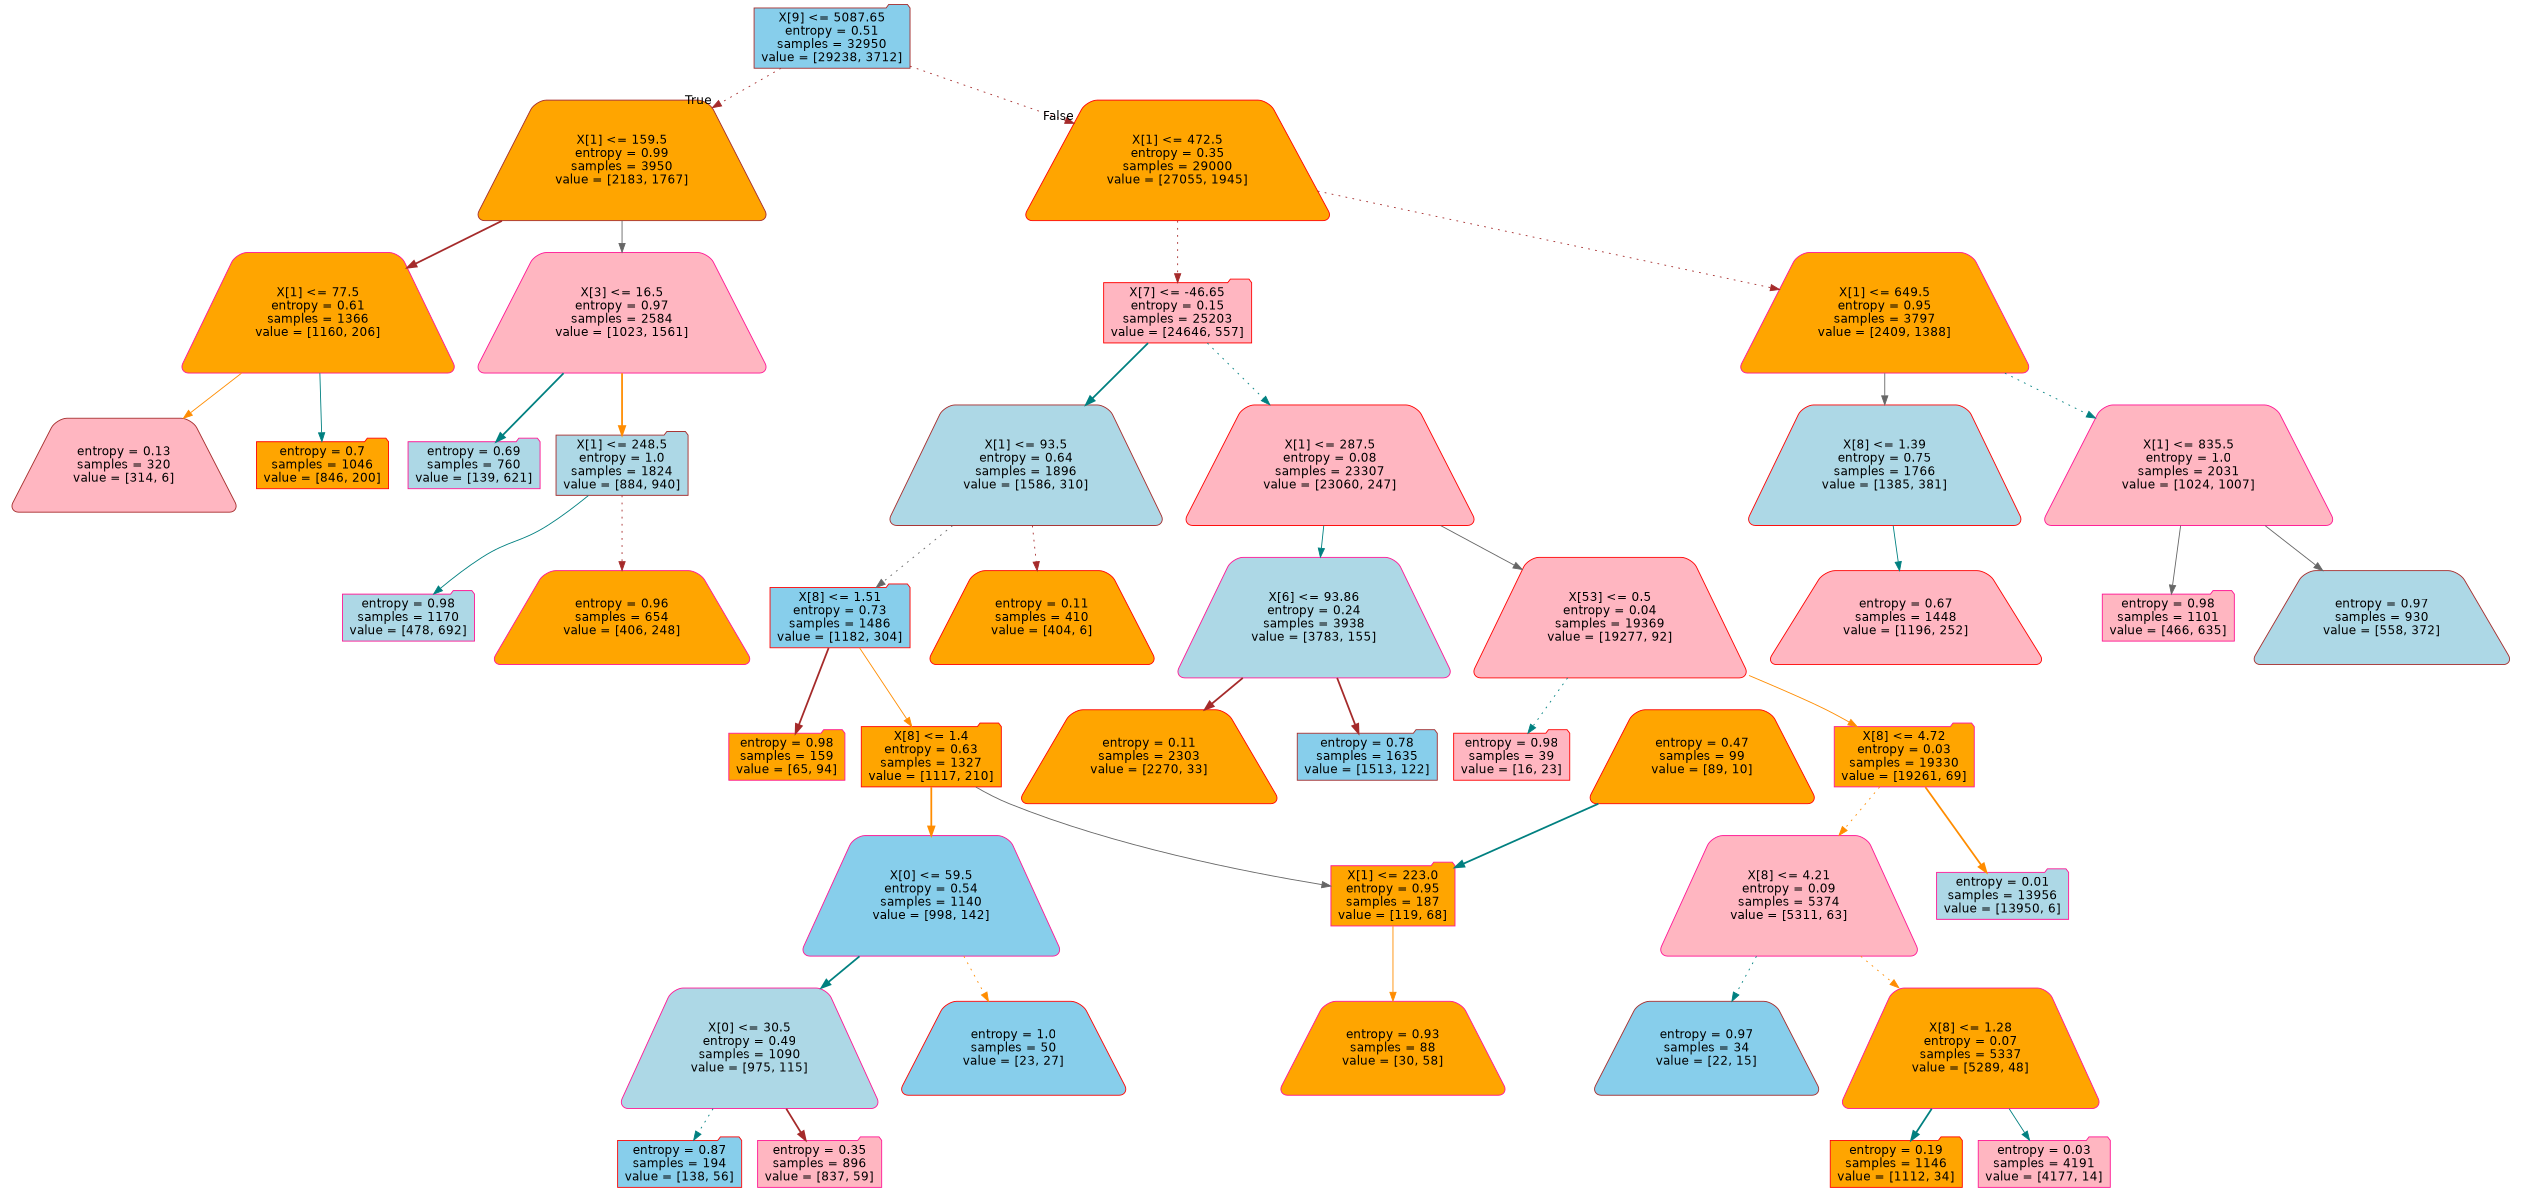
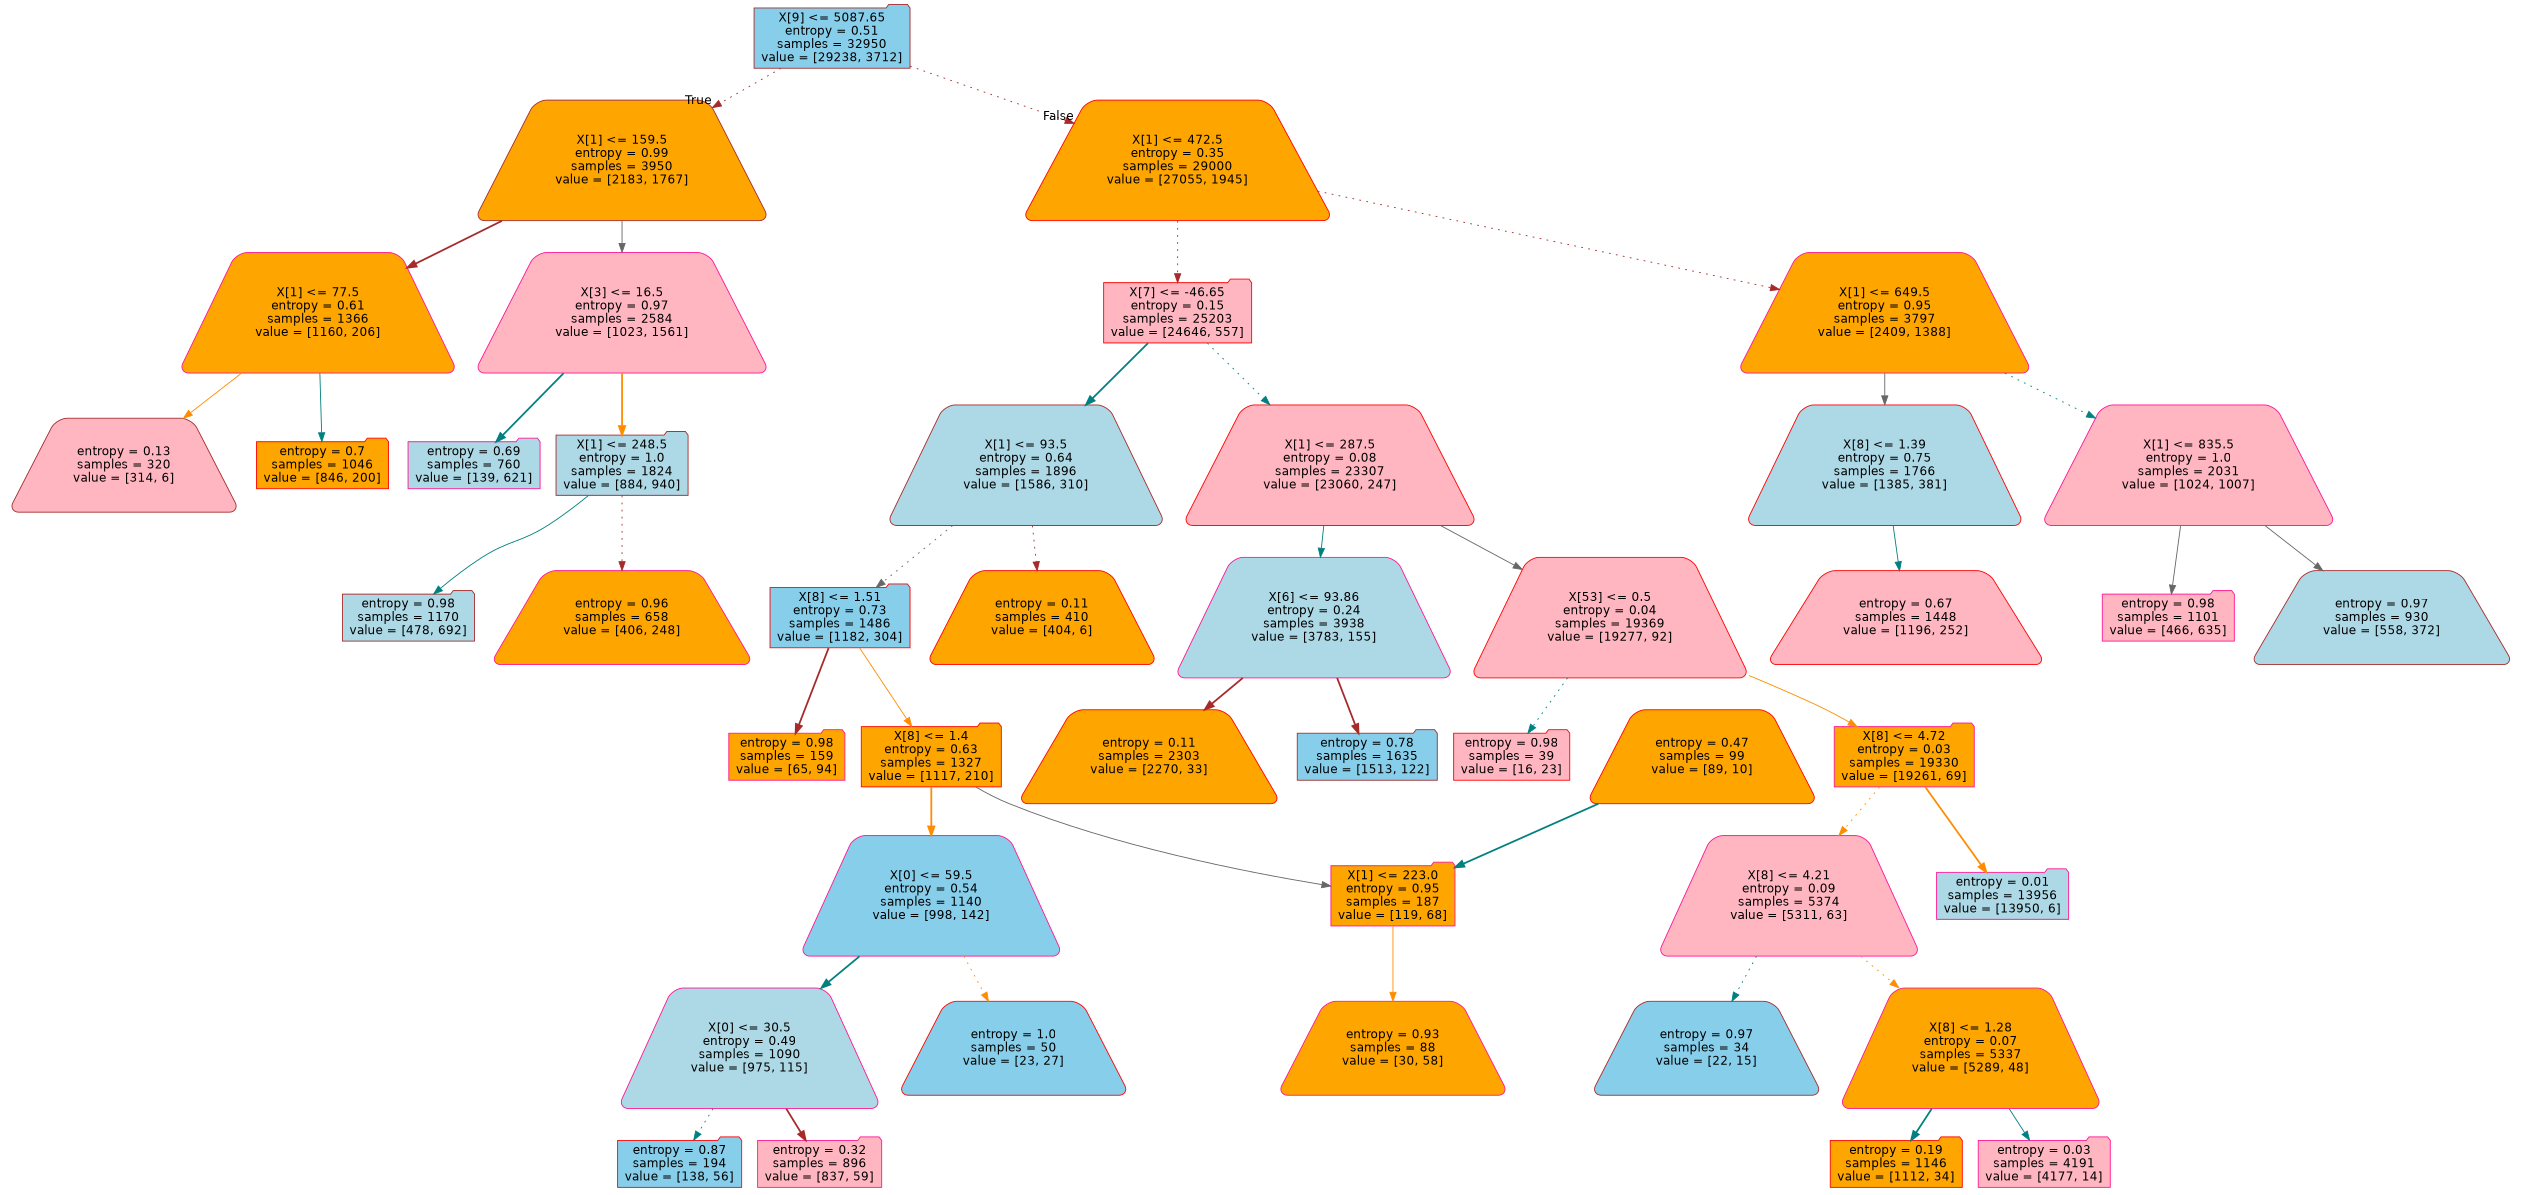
(408, 618) -> (408, 618)
(622, 618) -> (622, 618)
(820, 1164) -> (820, 1164)
